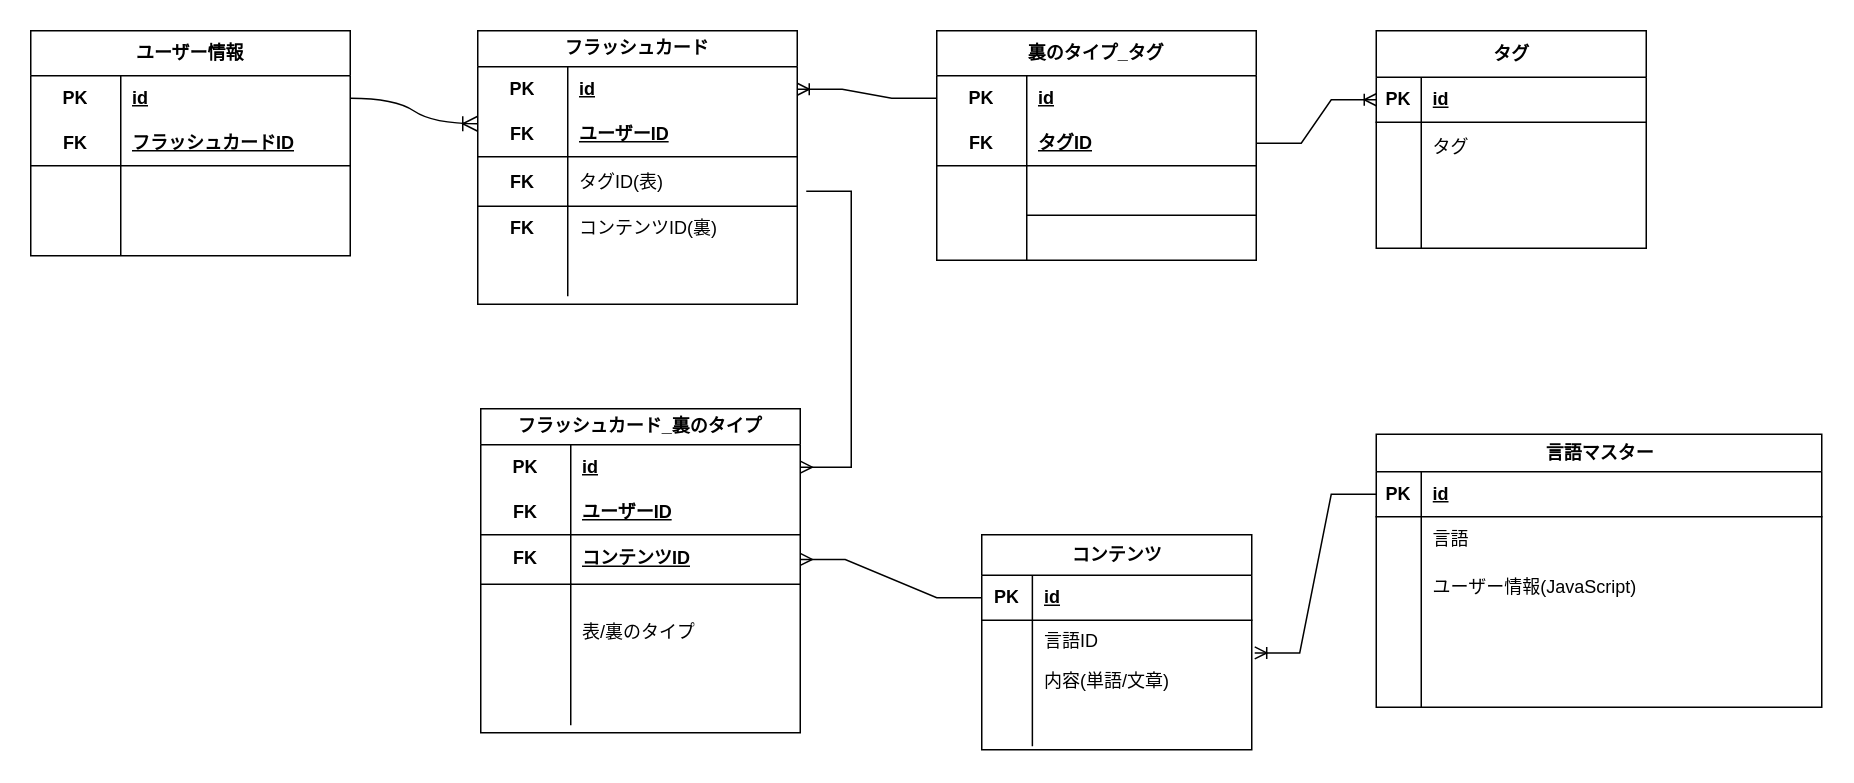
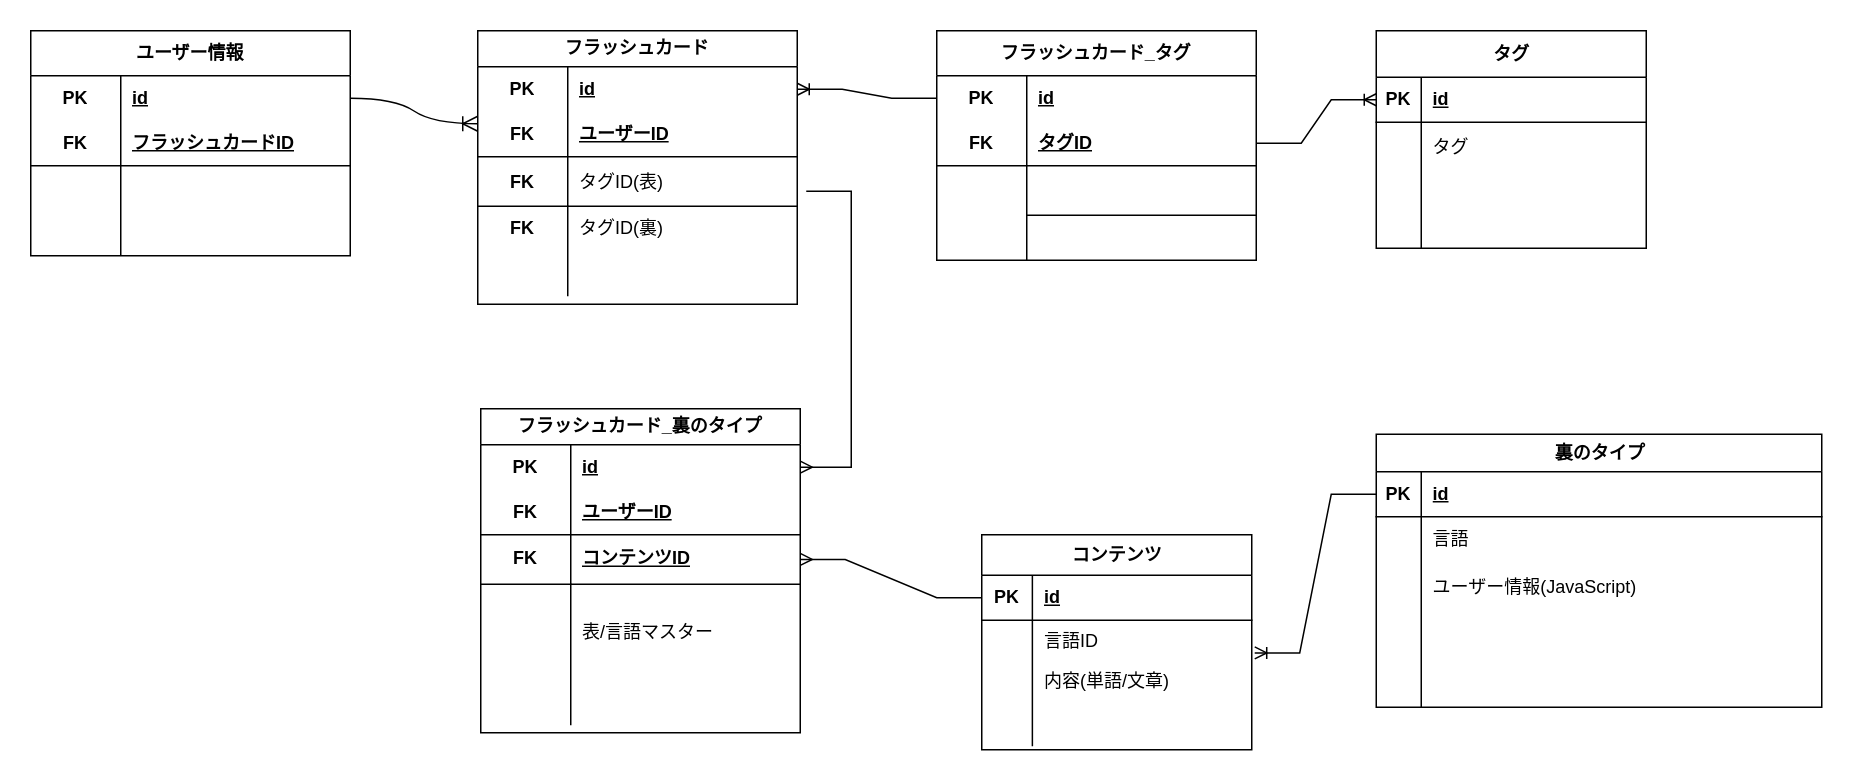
(1097, 53) -> (1097, 53)
(654, 229) -> (627, 229)
(1601, 454) -> (1601, 454)
(642, 632) -> (651, 632)
